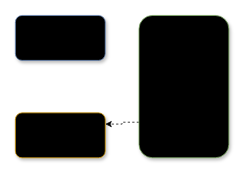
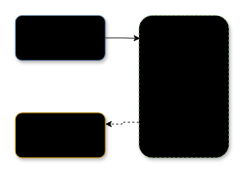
none -> (133, 38)
(184, 87) -> (184, 87)
